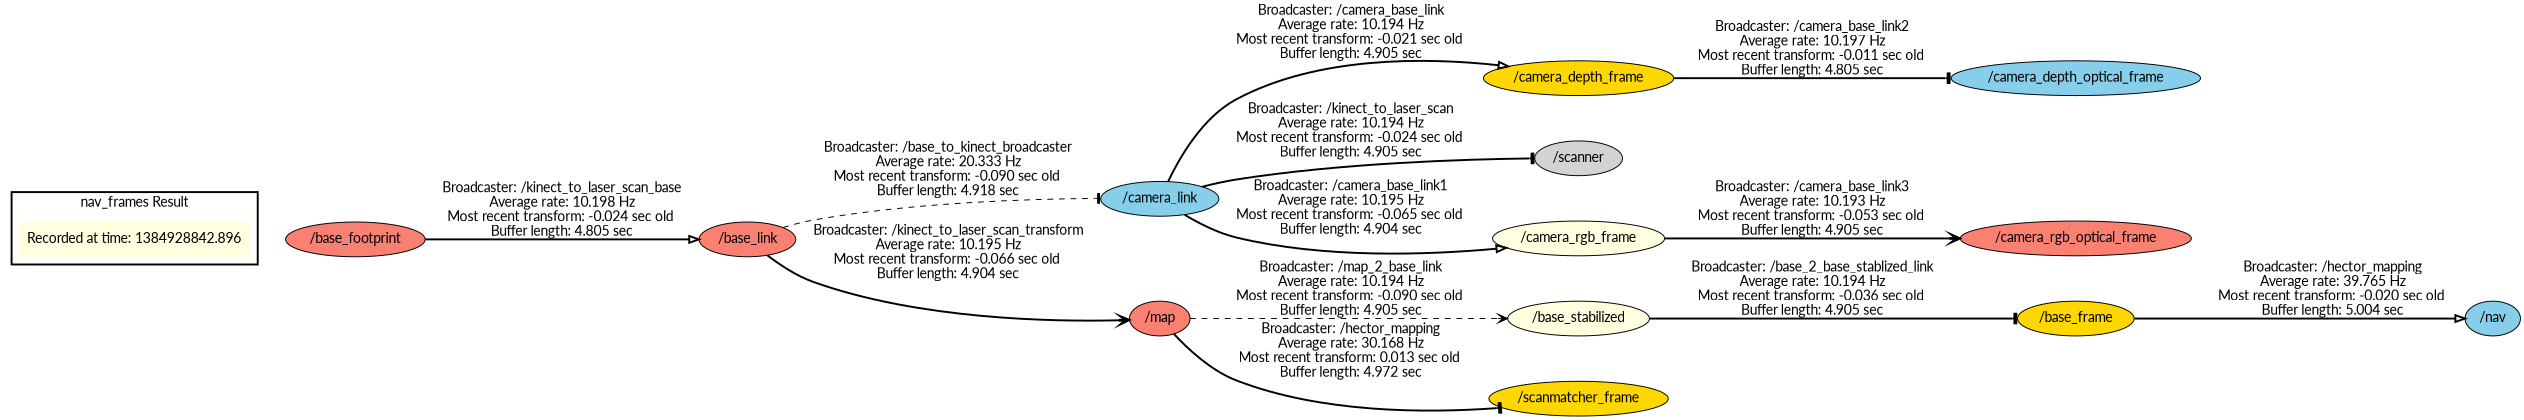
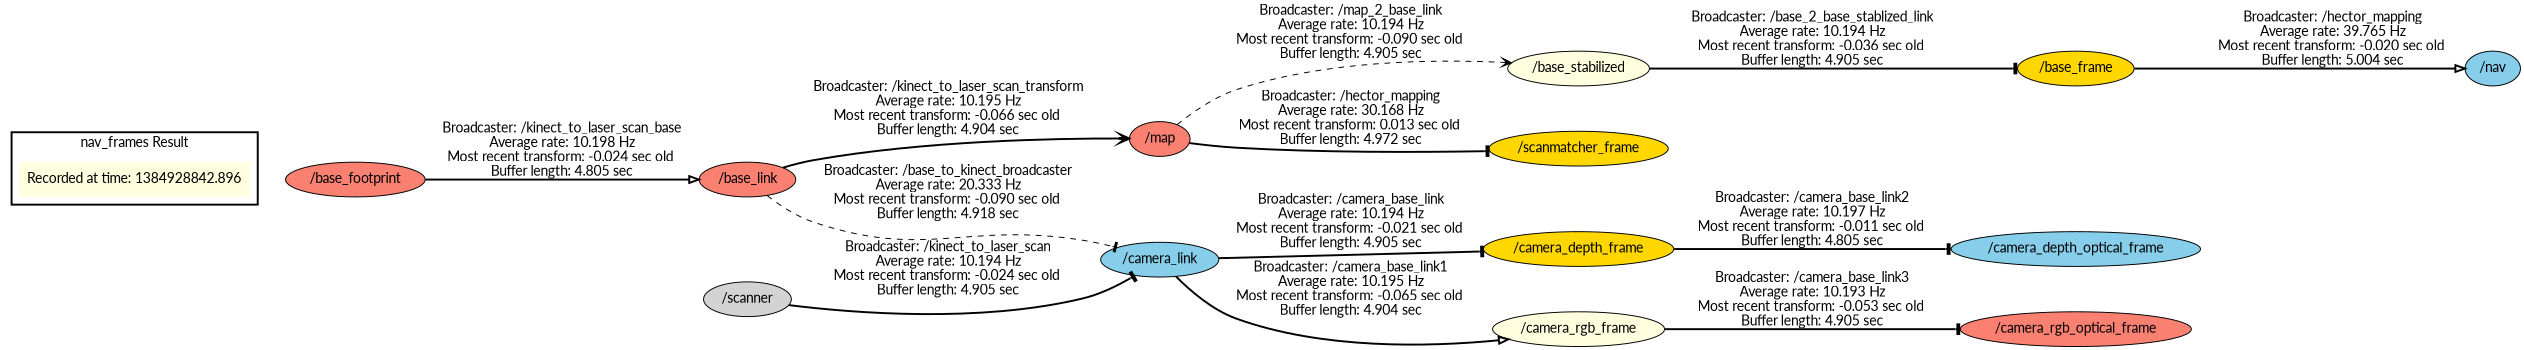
(1311, 72) -> (1349, 255)
(1365, 165) -> (962, 314)
(1808, 238) -> (1810, 329)
